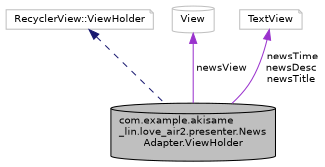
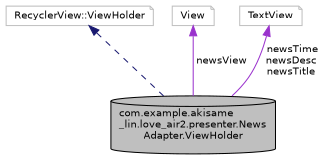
(193, 19) -> (193, 16)
